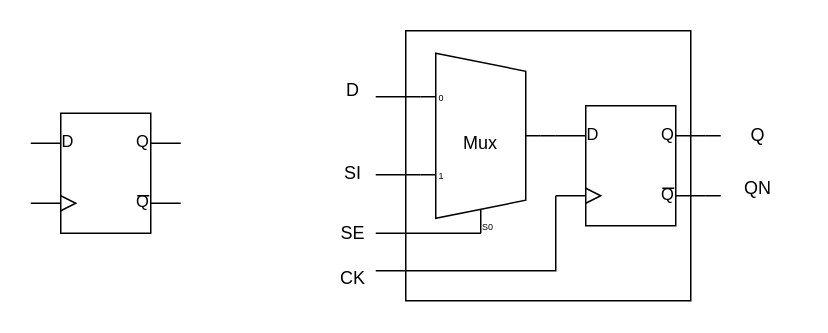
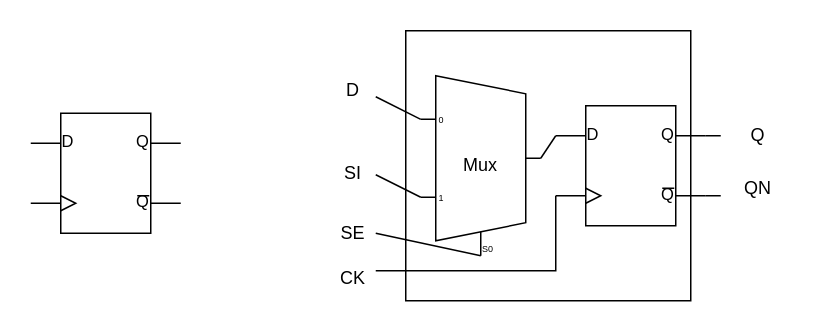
(481, 143) -> (481, 166)
